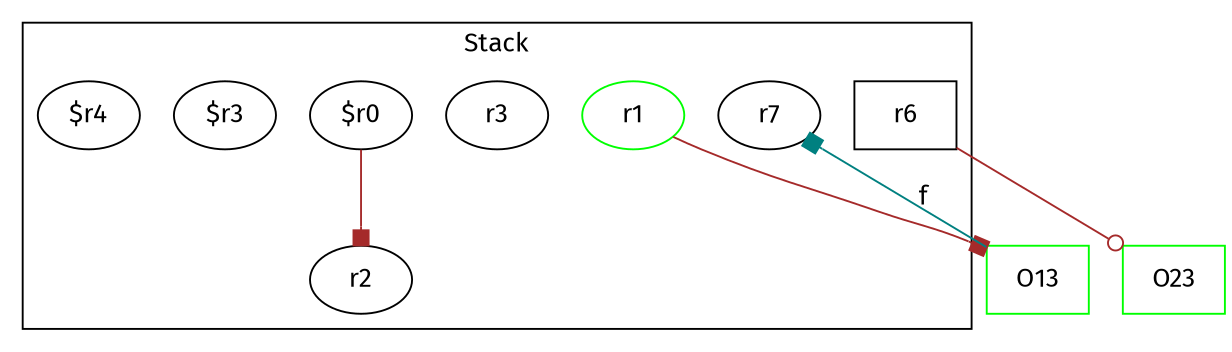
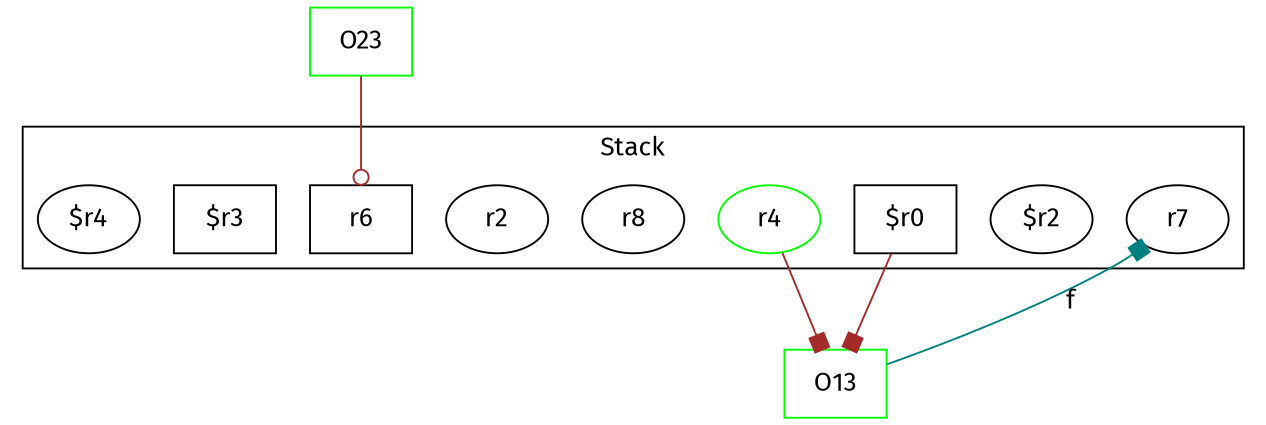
(225, 115) -> (225, 219)
(361, 115) -> (905, 219)
(497, 115) -> (633, 219)
(633, 115) -> (769, 219)
(361, 188) -> (874, 293)
(1033, 193) -> (361, 113)
none -> (1042, 219)
